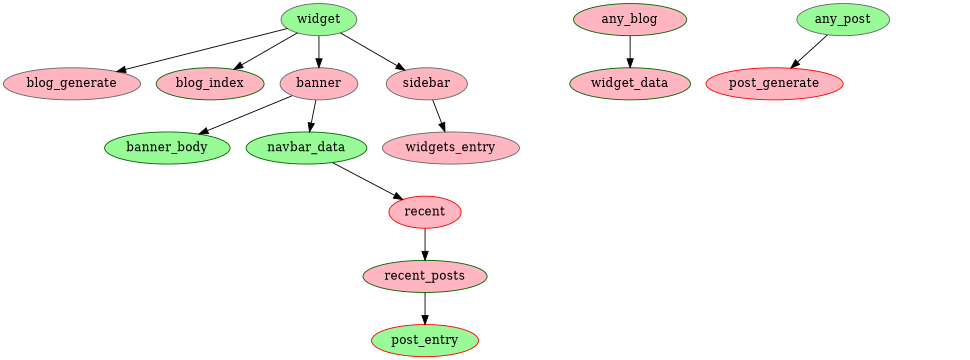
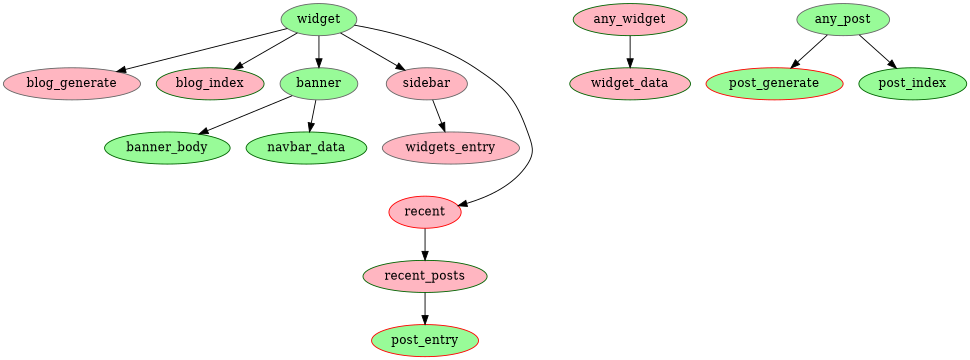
(630, 20) -> (630, 20)
(319, 84) -> (319, 84)
(775, 84) -> (775, 84)
none -> (913, 84)
(364, 179) -> (501, 87)
